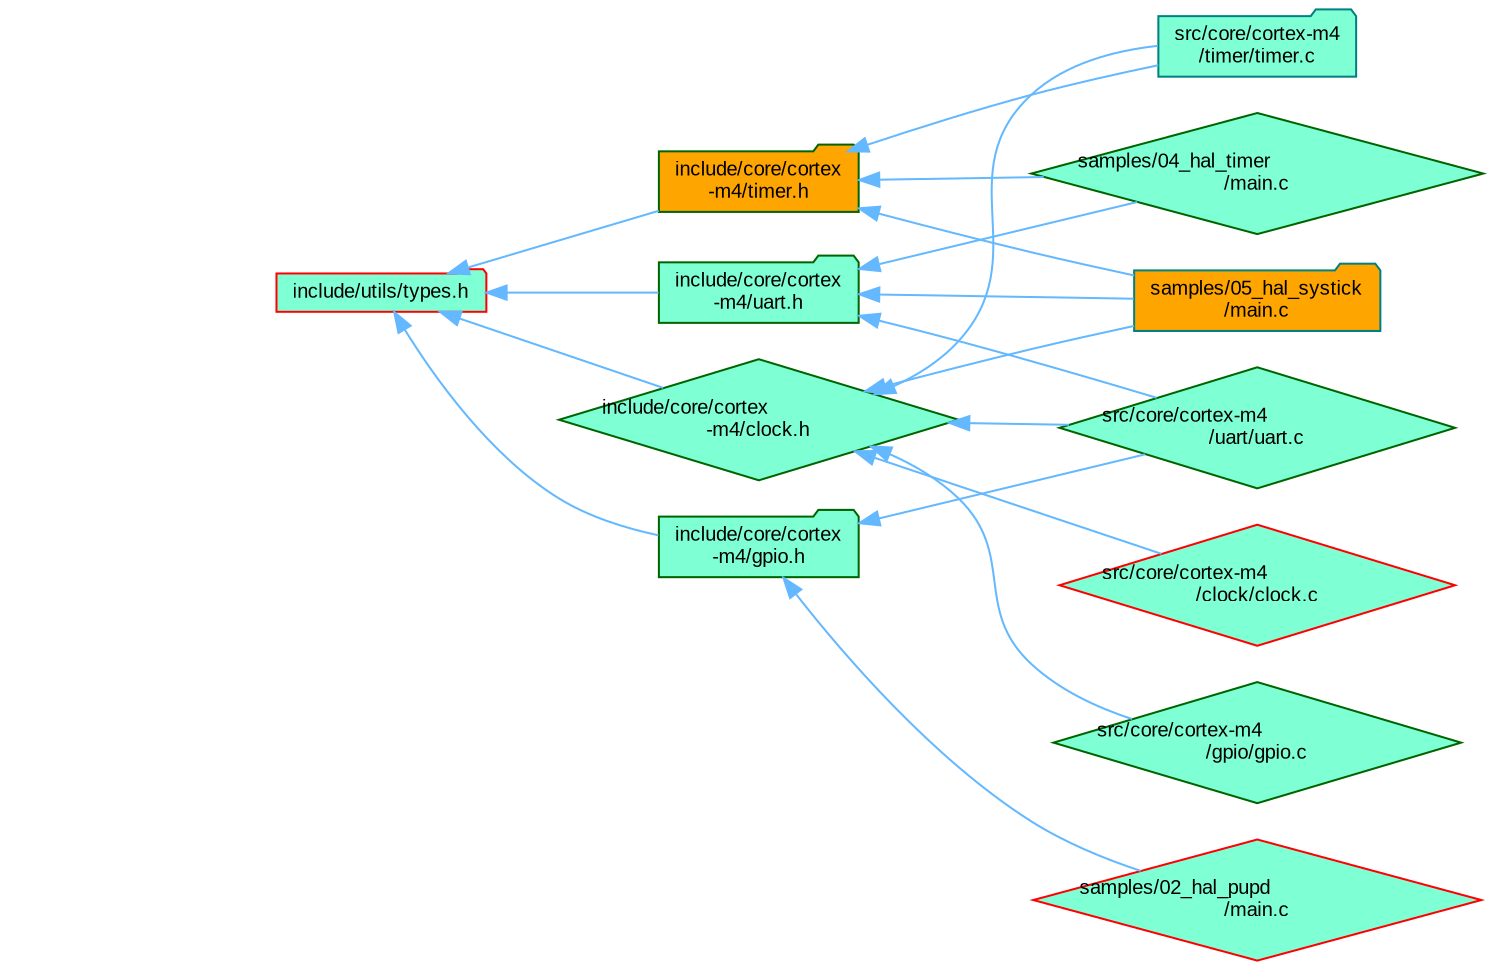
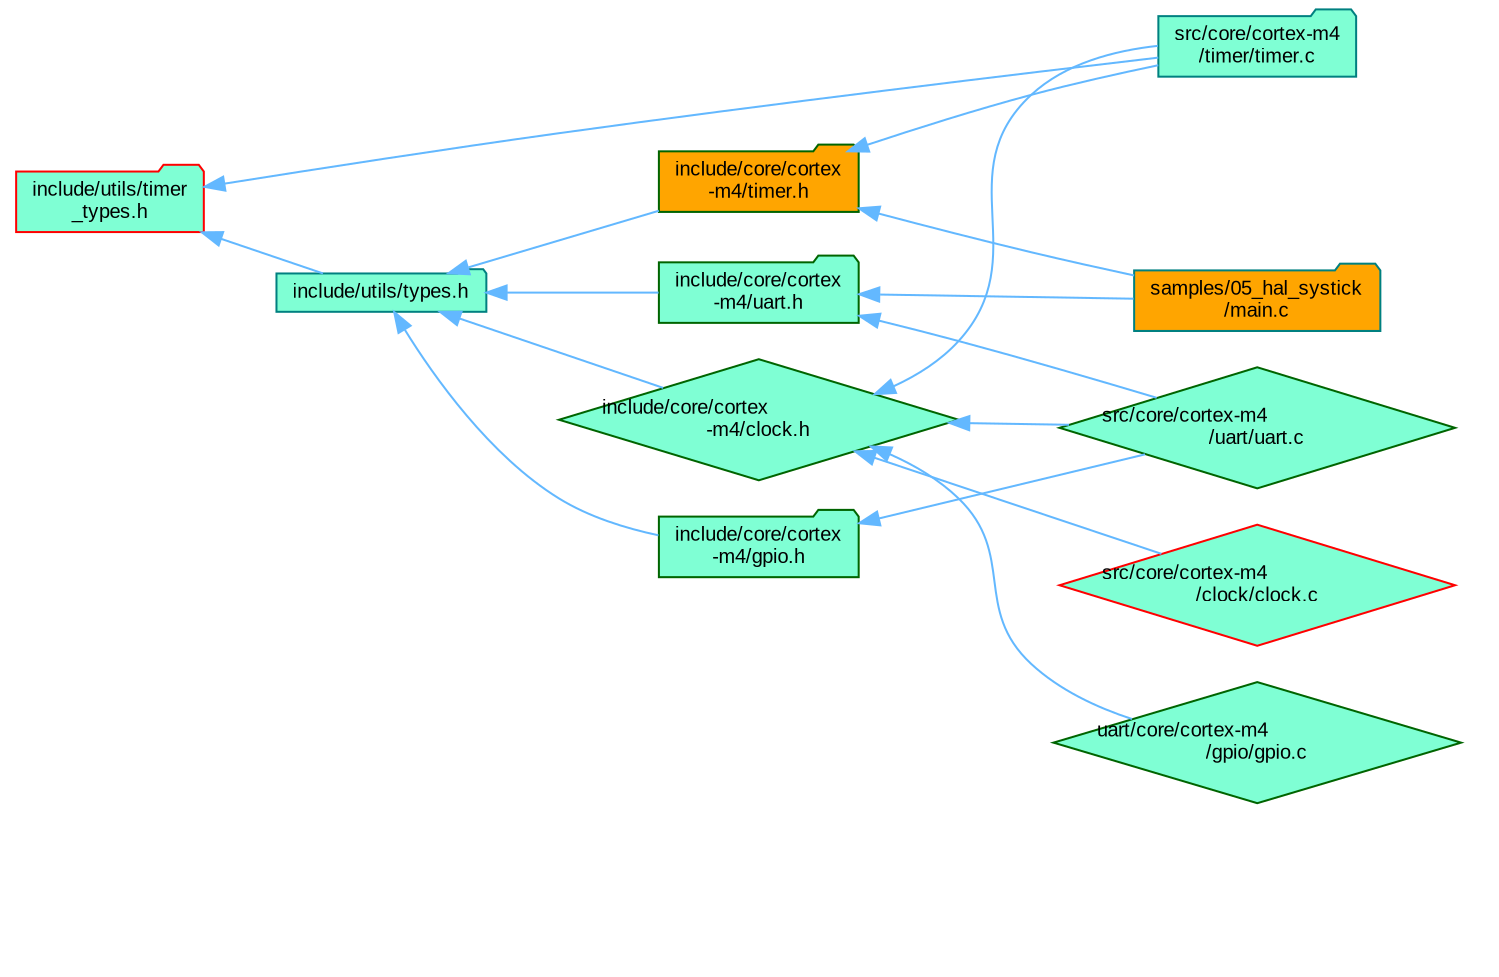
(1257, 174) -> none
none -> (110, 202)
(381, 293) -> (381, 293)
(1034, 348) -> none
(1257, 743) -> (1257, 743)
(1257, 900) -> none
